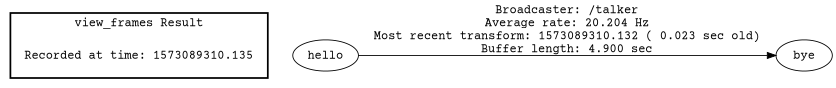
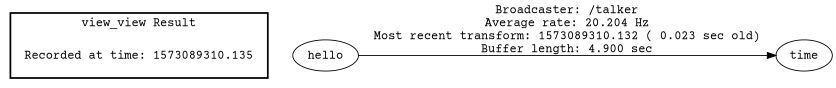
(139, 23) -> (139, 23)
(804, 55) -> (804, 55)
